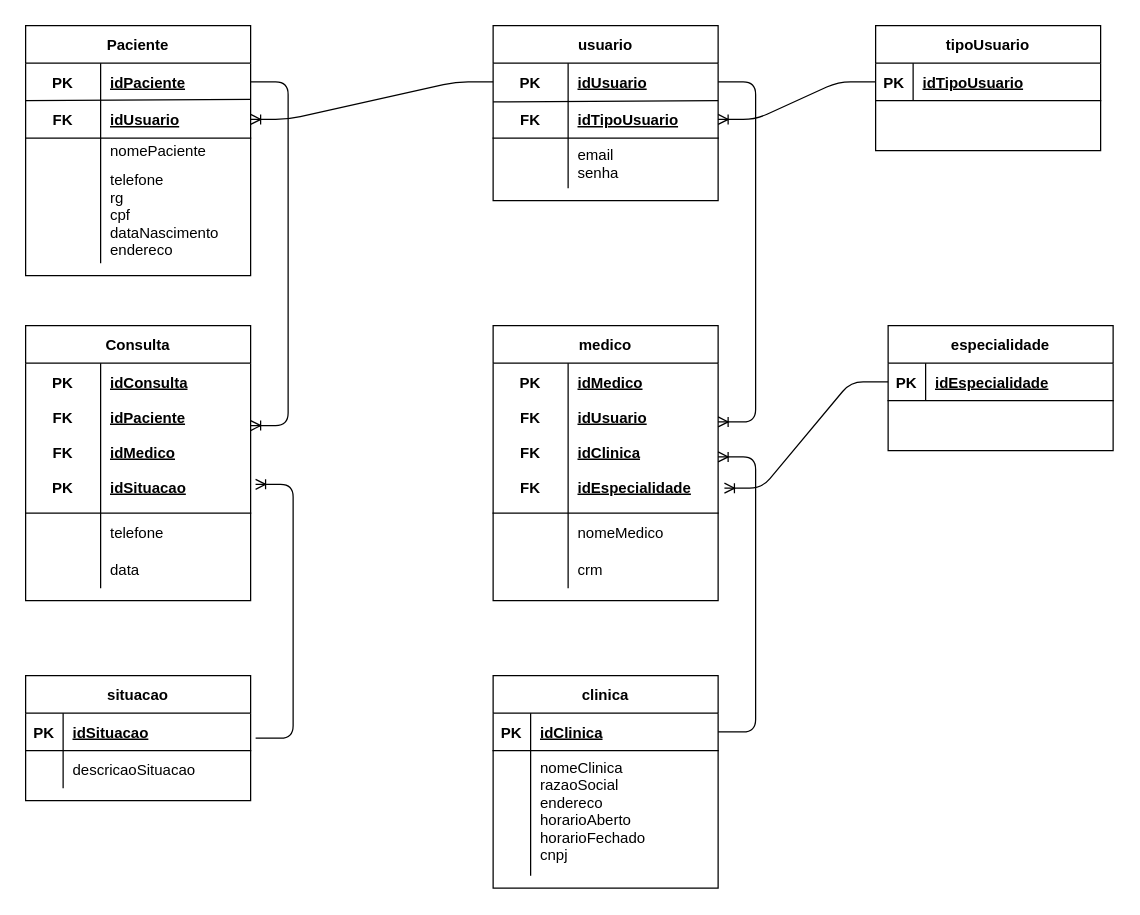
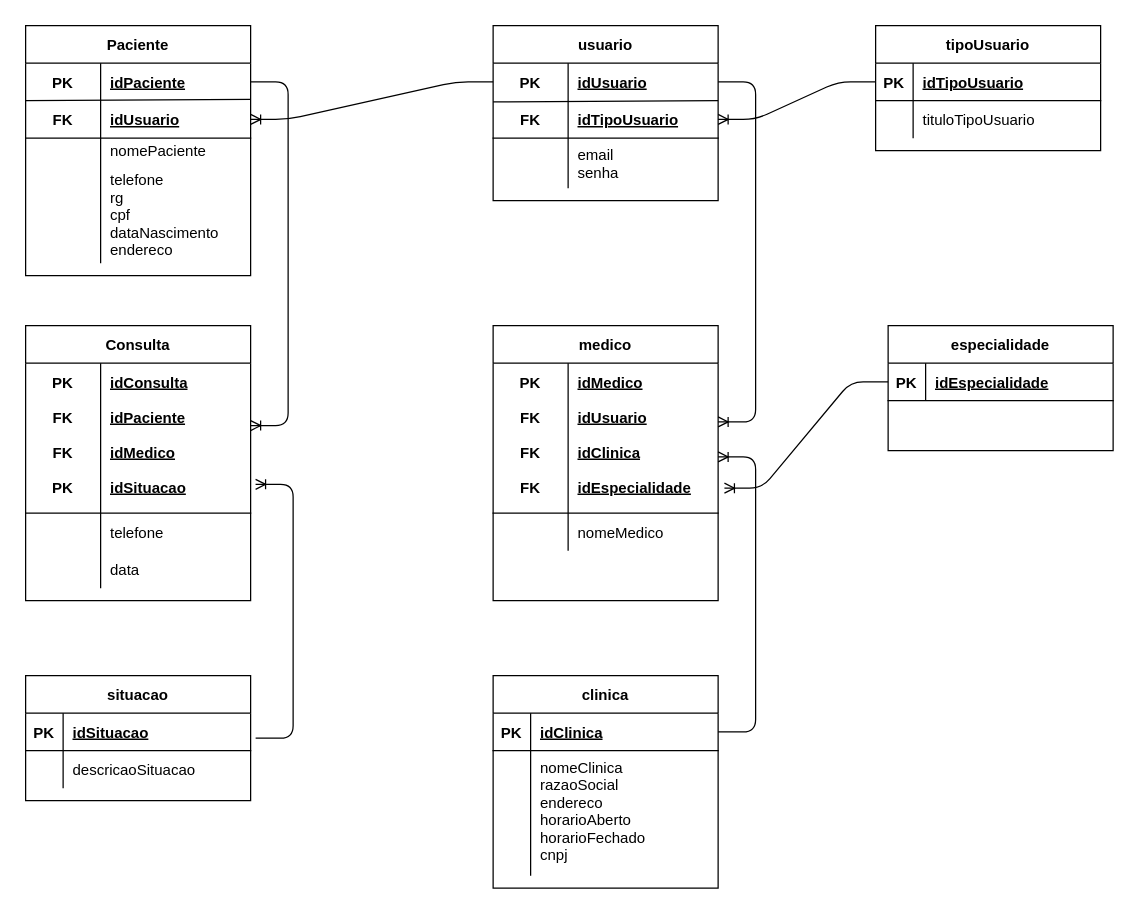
none -> (1007, 119)
(643, 569) -> none
